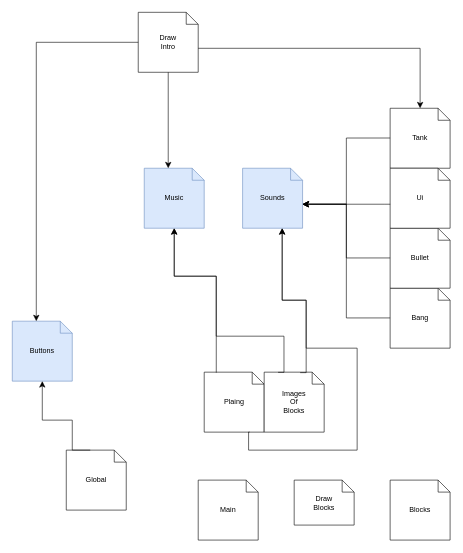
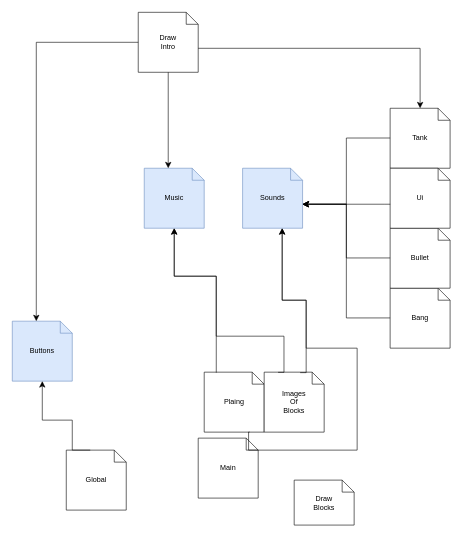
(228, 510) -> (228, 468)
(420, 510) -> none
